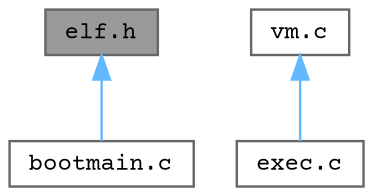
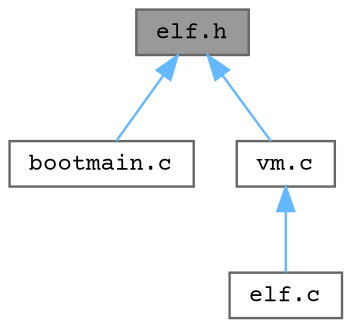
none -> (246, 108)
(300, 164) -> (286, 295)
